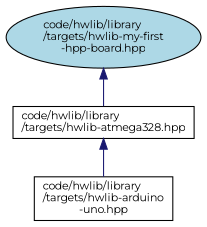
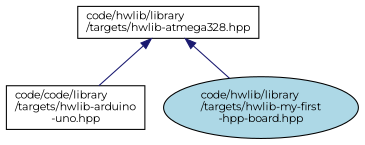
(104, 93) -> (211, 62)
(104, 199) -> (76, 108)
